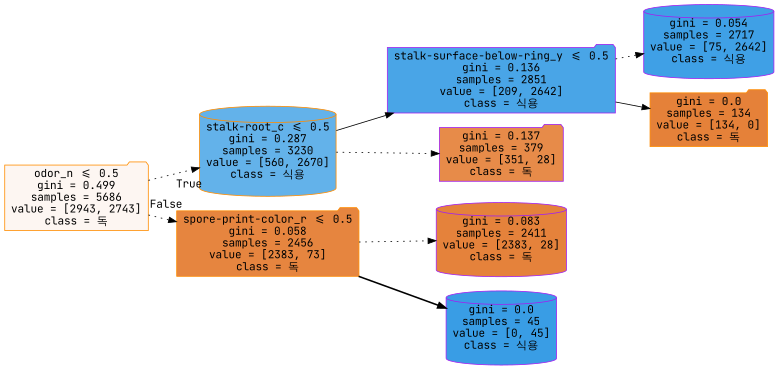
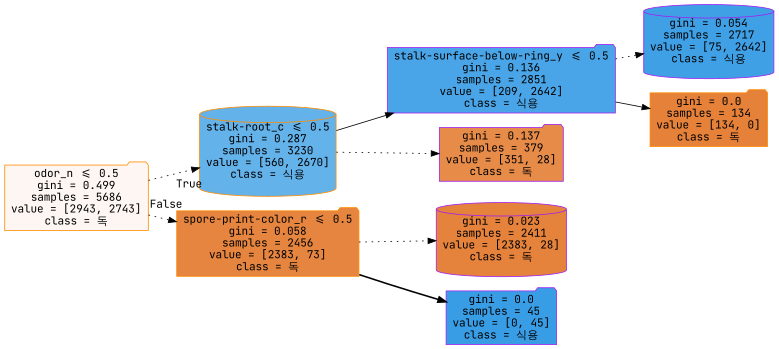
(501, 240) -> (501, 240)
(501, 328) -> (501, 318)
